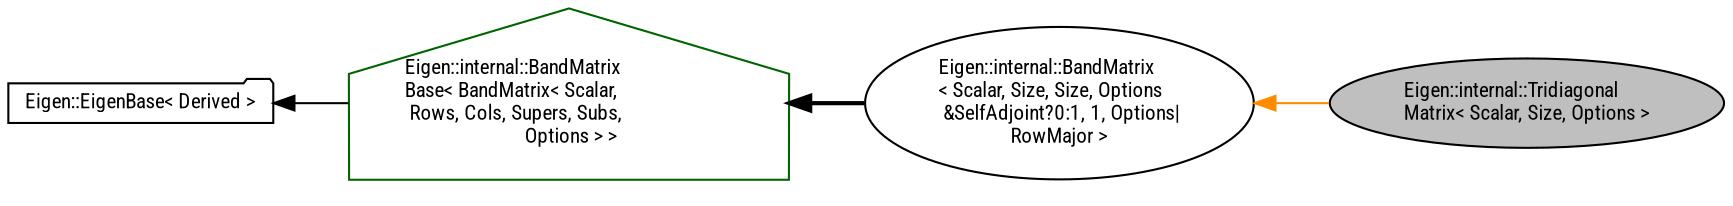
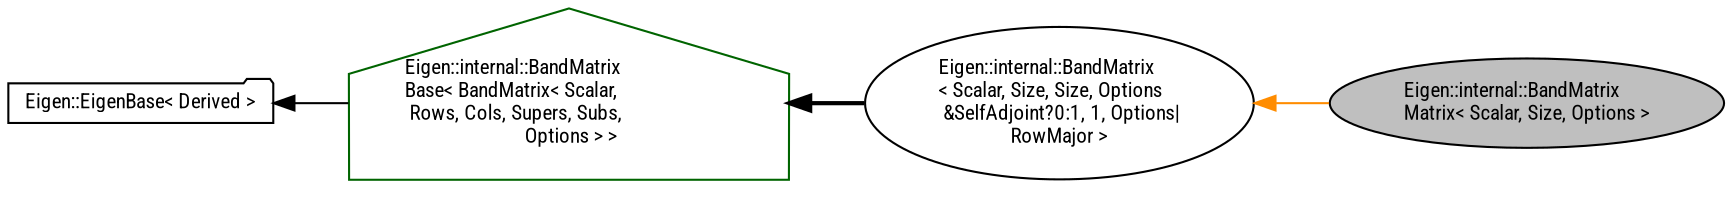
(1527, 103) -> (1527, 103)
